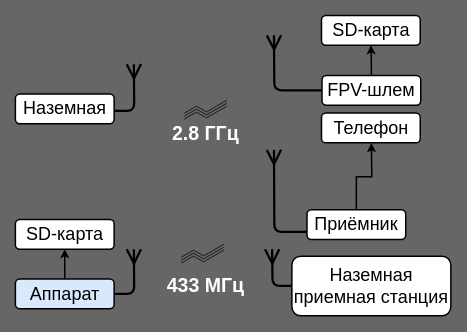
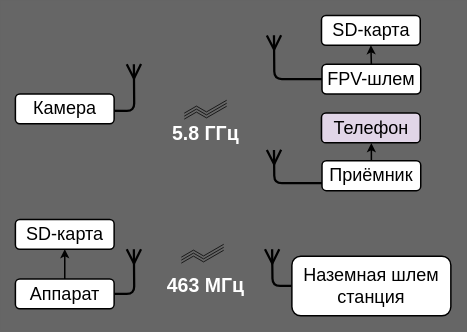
(371, 90) -> (371, 79)
(65, 108) -> (65, 108)
(370, 128) -> (370, 128)
(206, 134) -> (206, 134)
(356, 224) -> (371, 175)
(206, 285) -> (206, 285)
(371, 285) -> (371, 285)
(65, 294) -> (65, 294)
